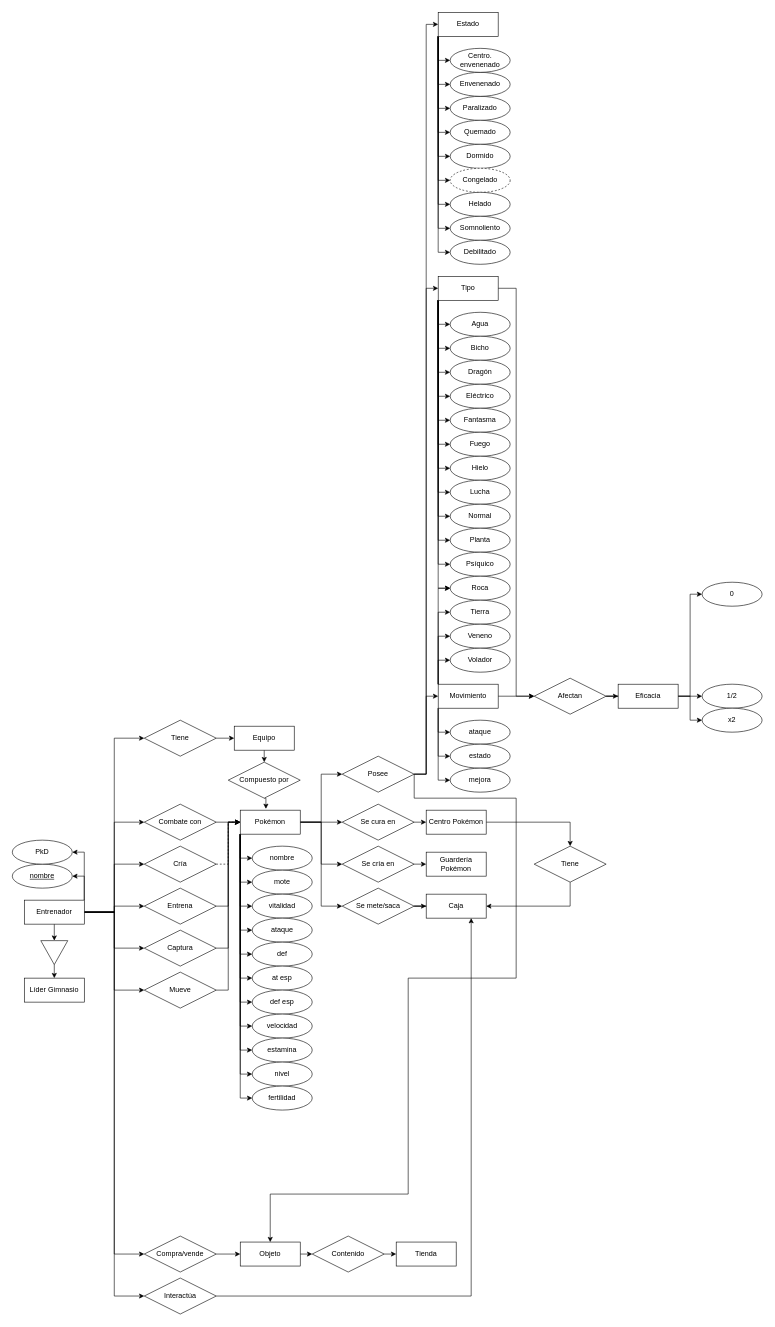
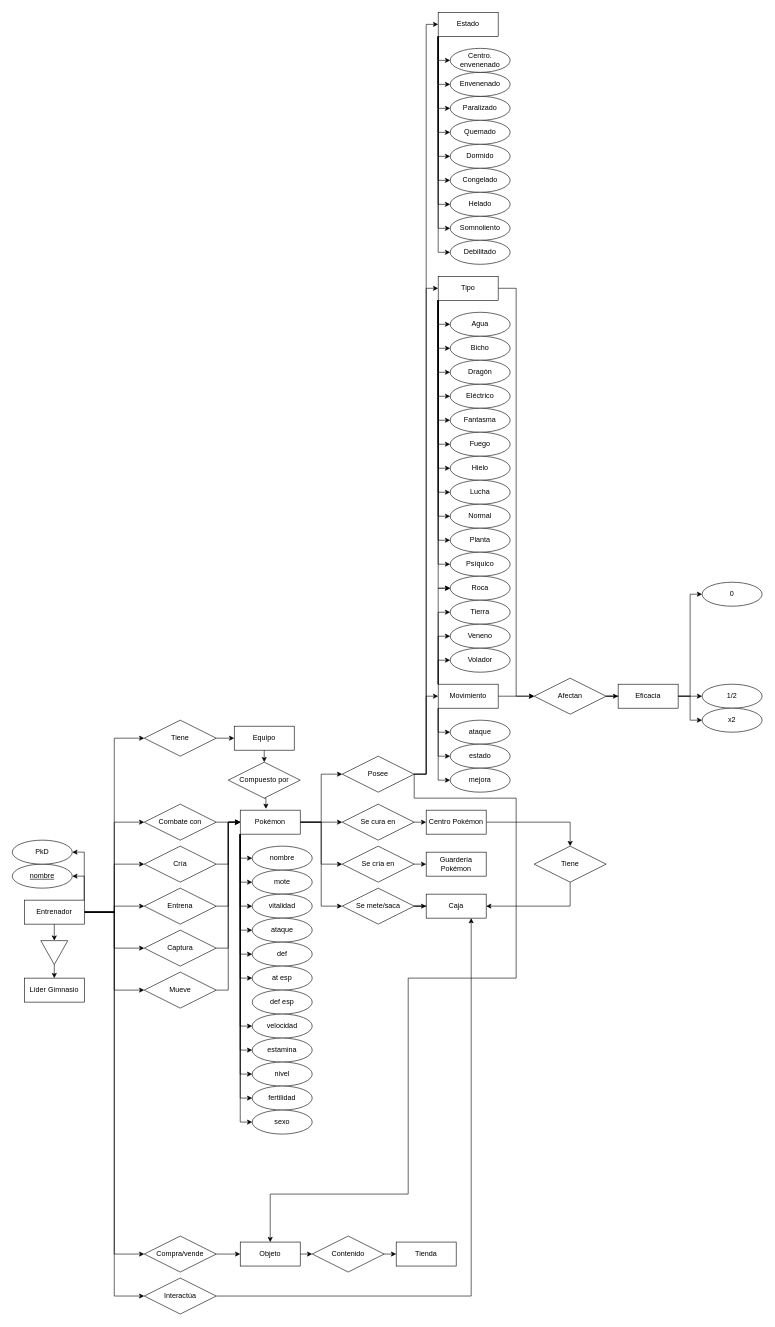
(480, 180) -> (480, 180)
(221, 864) -> (221, 864)
(246, 1002) -> none
none -> (242, 1122)
none -> (282, 1122)
